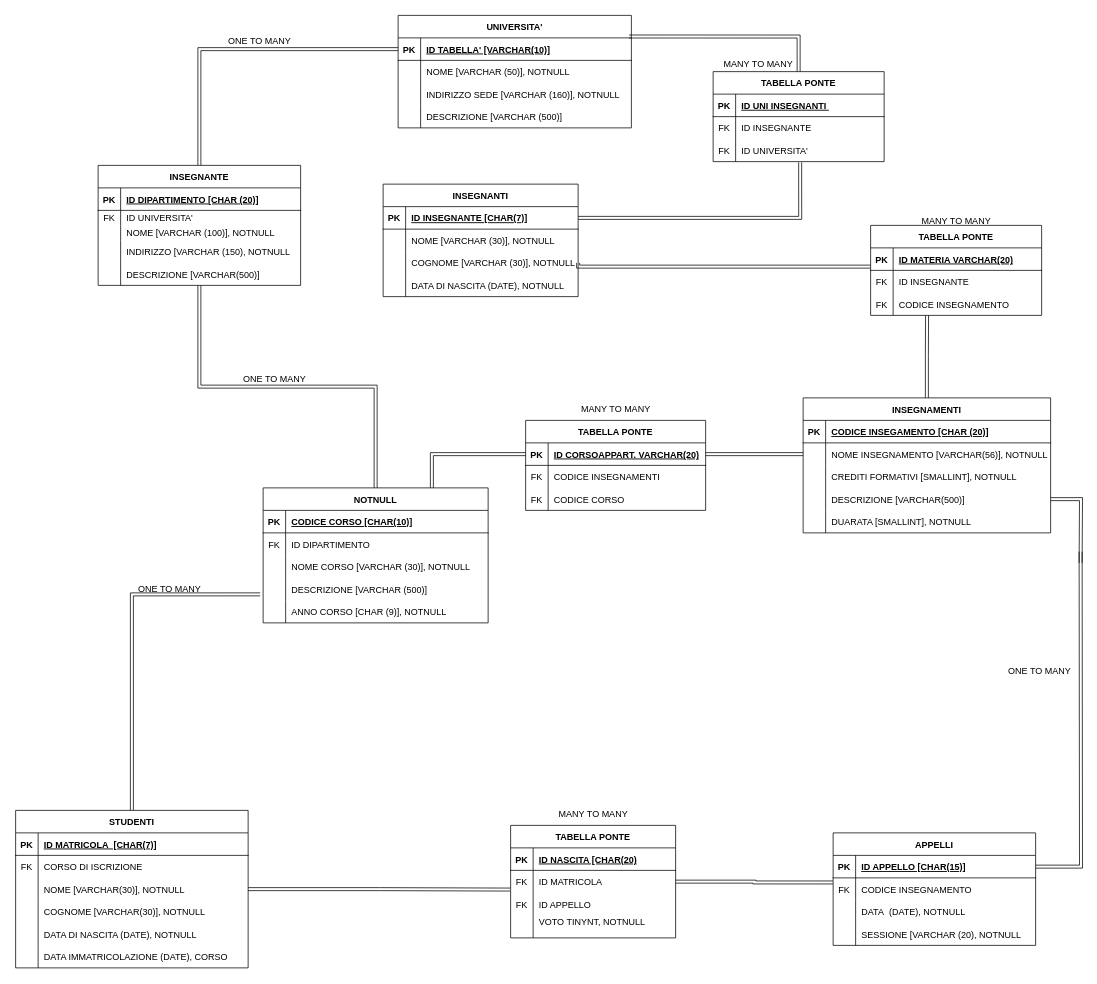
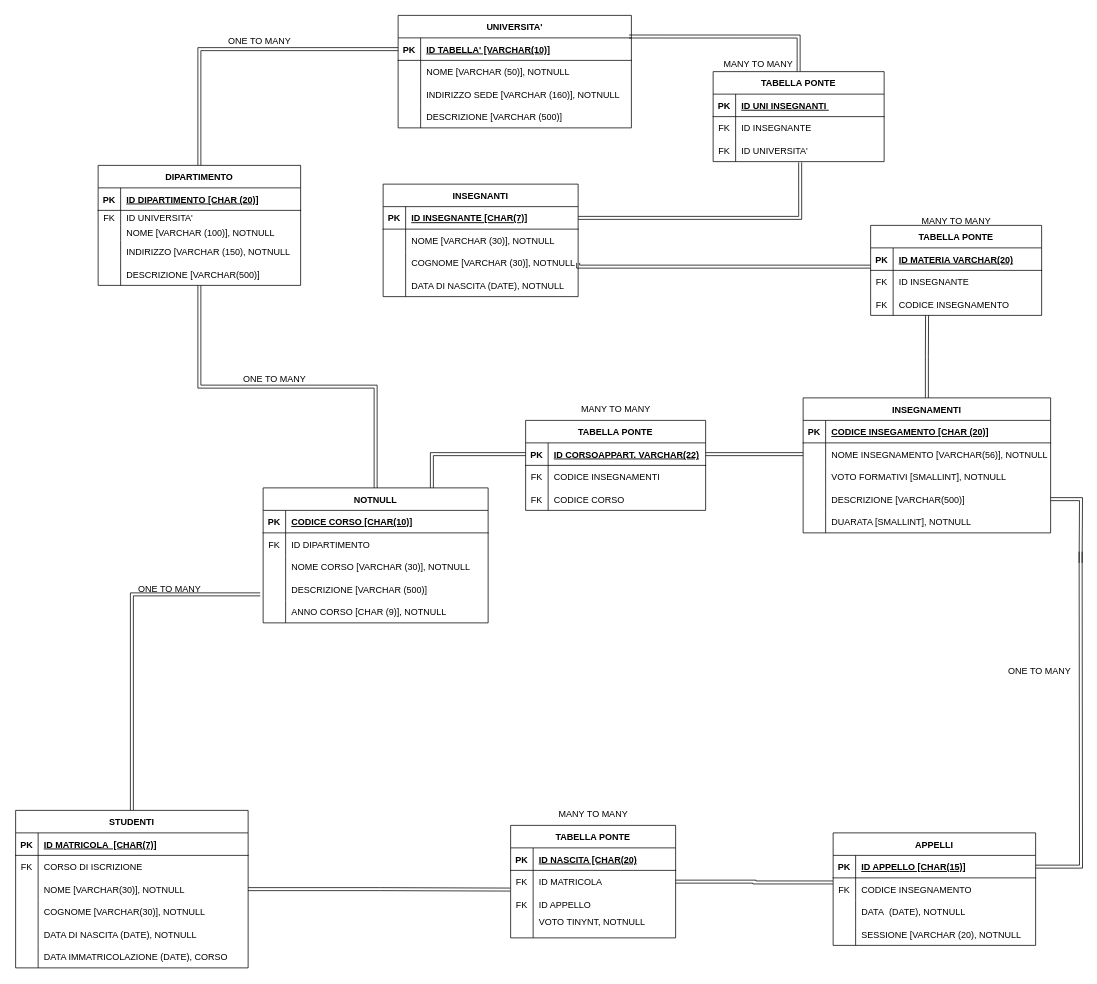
(199, 177) -> (199, 177)
(618, 455) -> (618, 455)
(920, 477) -> (912, 477)
